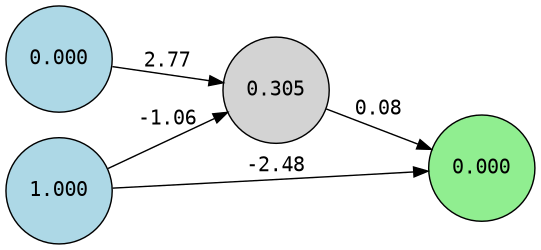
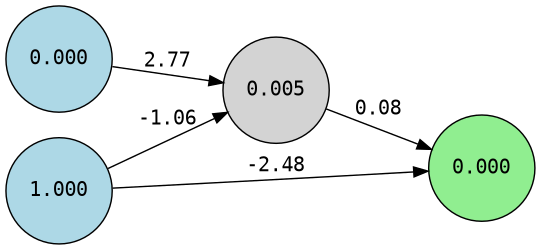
(276, 90) -> (276, 90)
